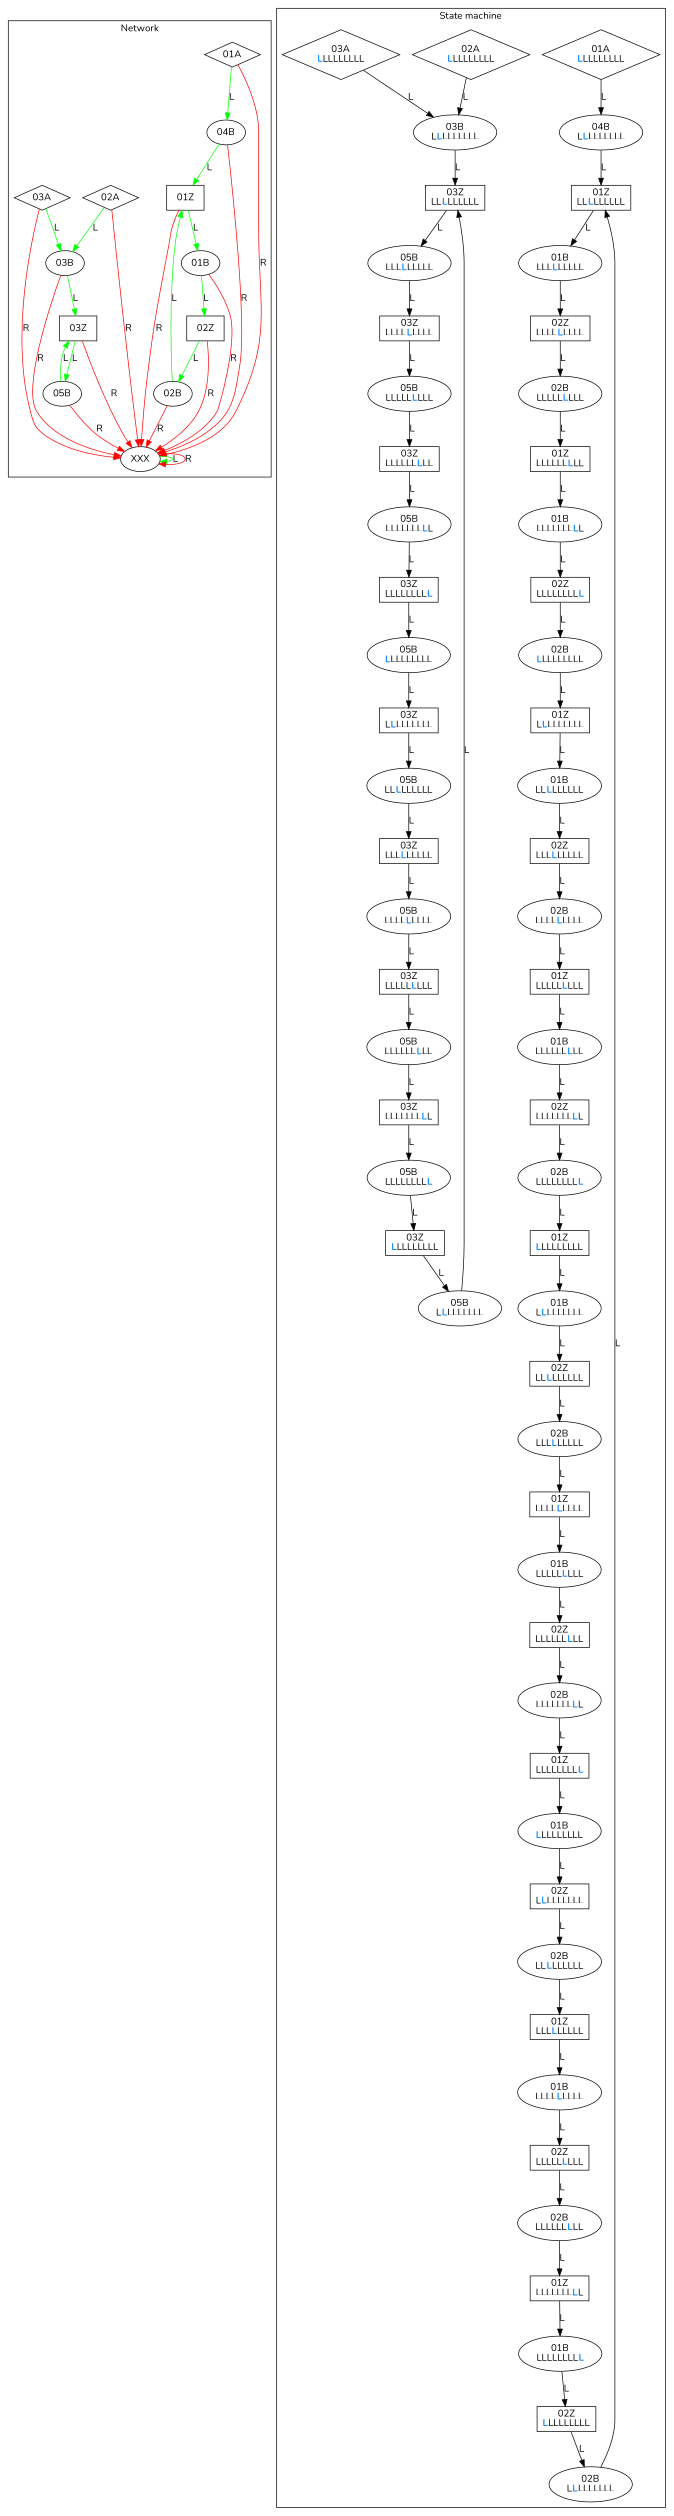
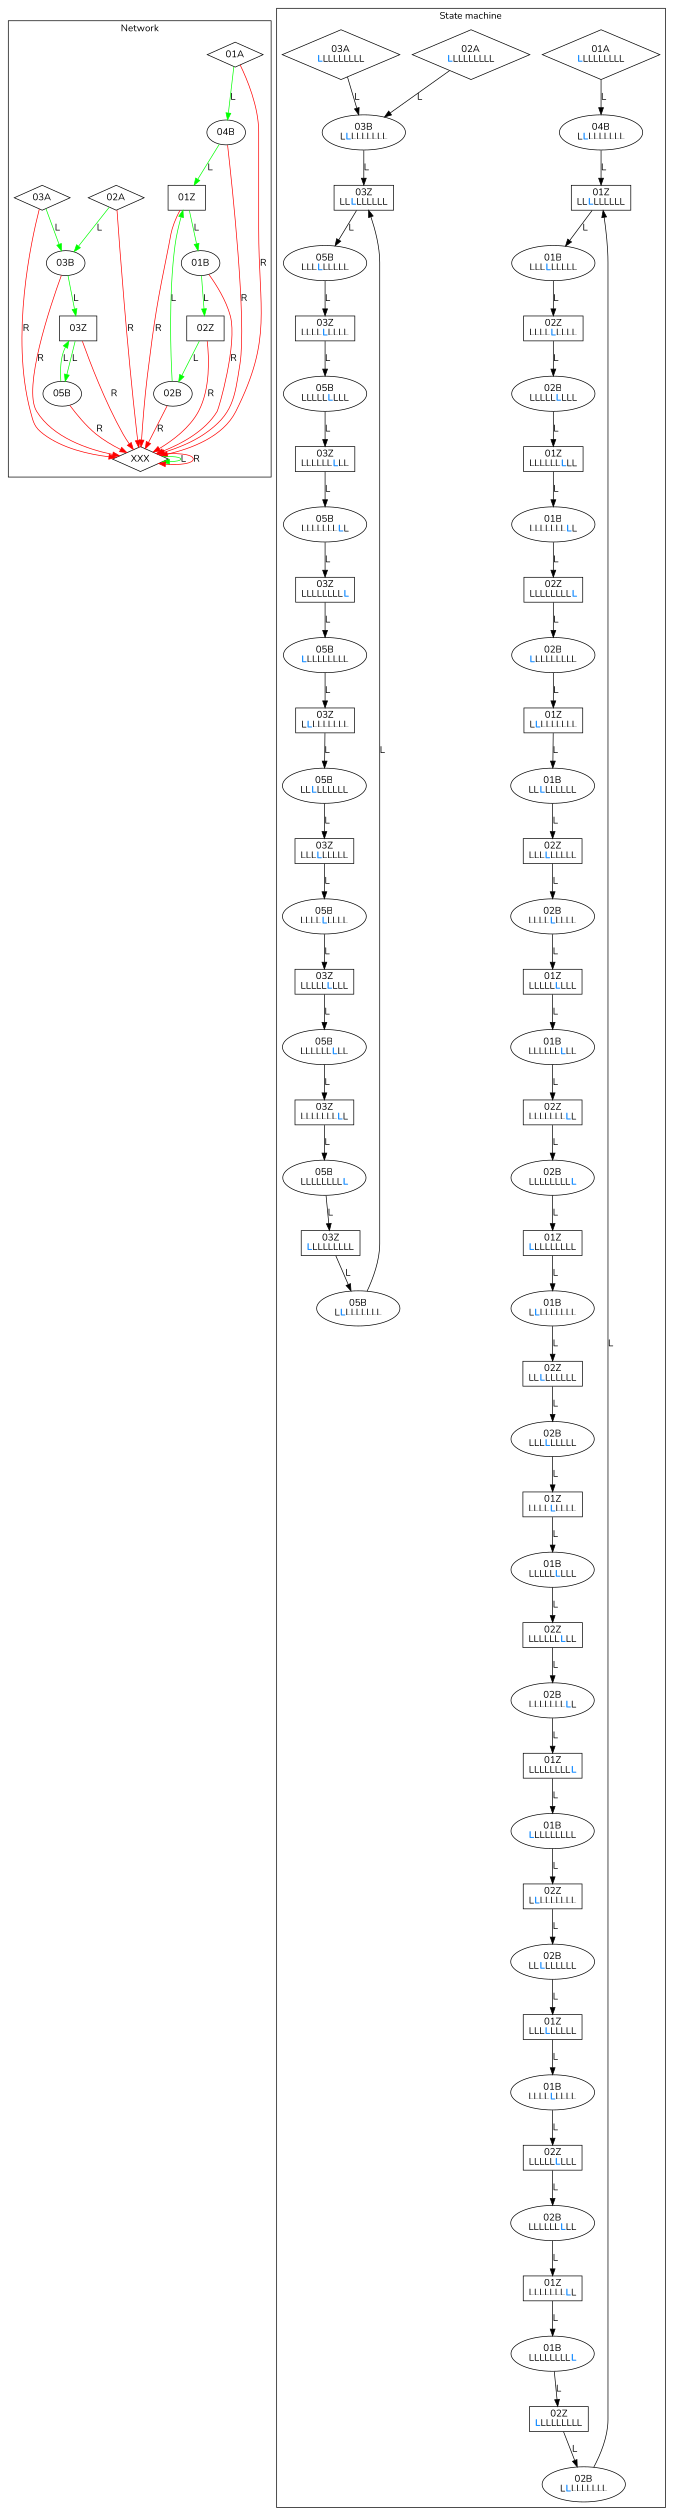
(140, 459) -> (140, 459)
